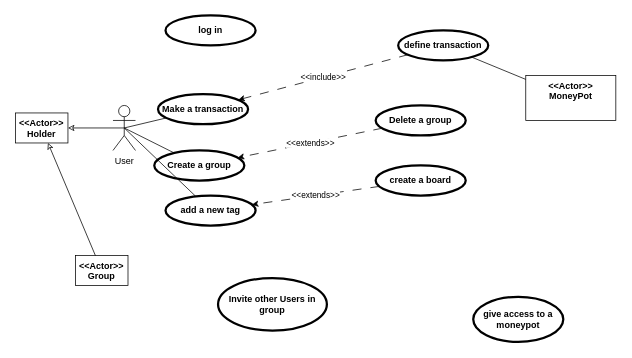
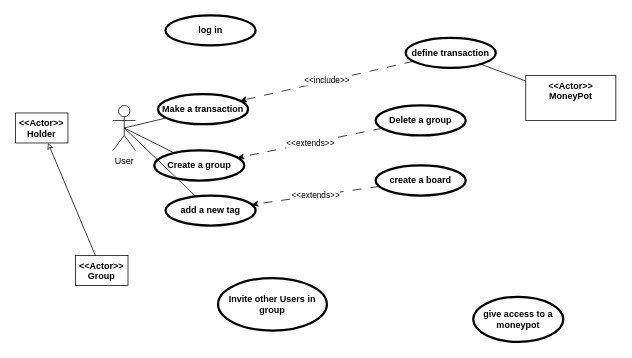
(443, 45) -> (450, 53)
(98, 128) -> none
